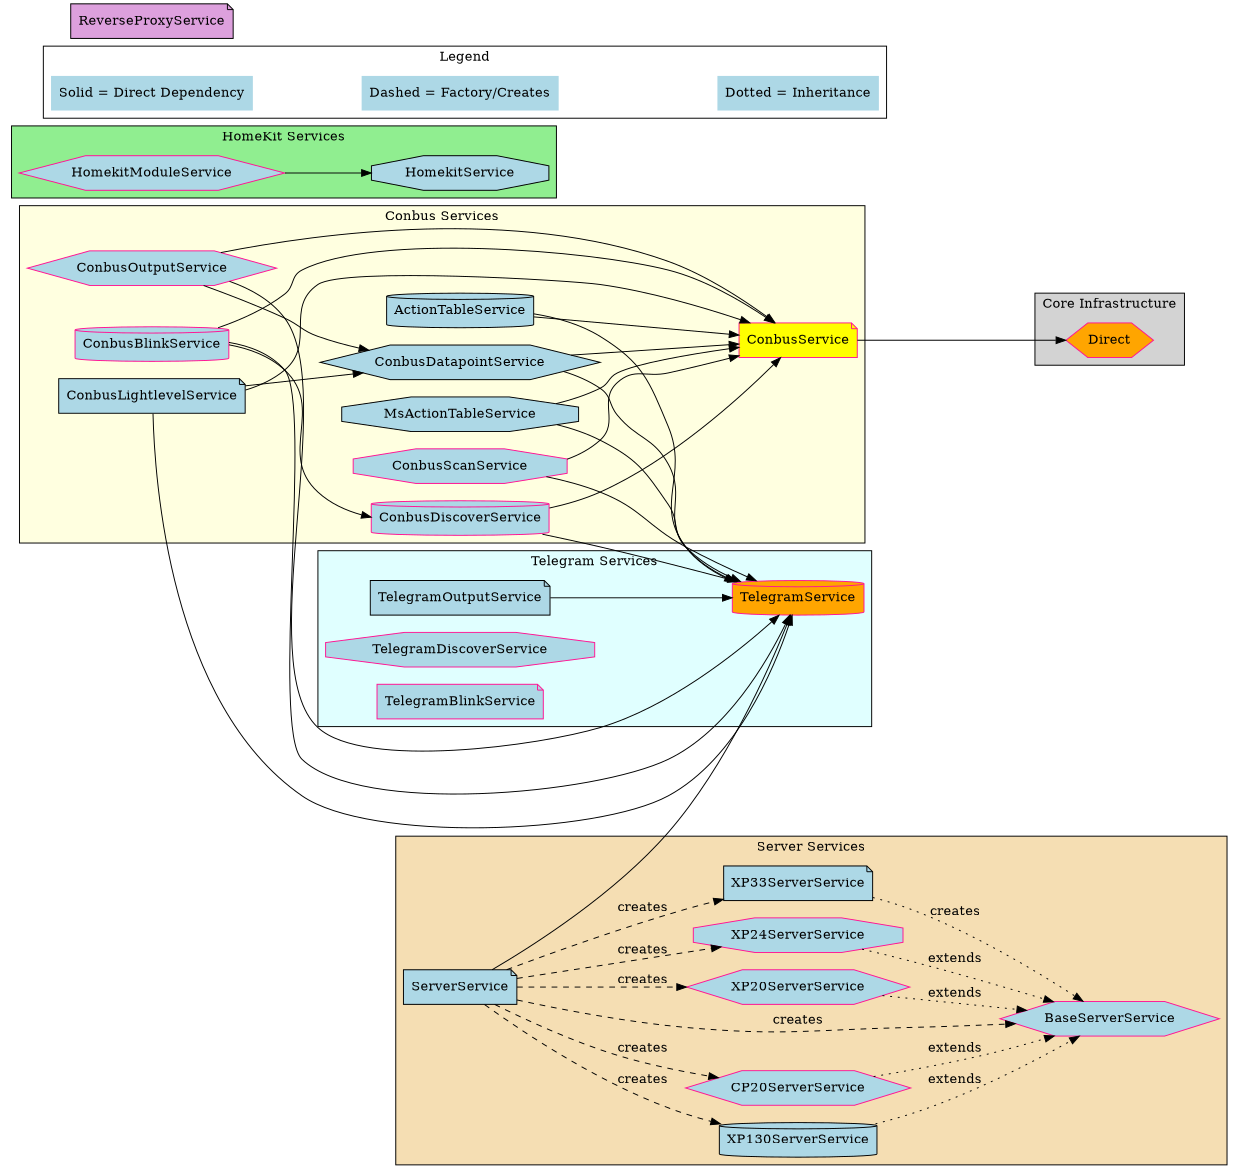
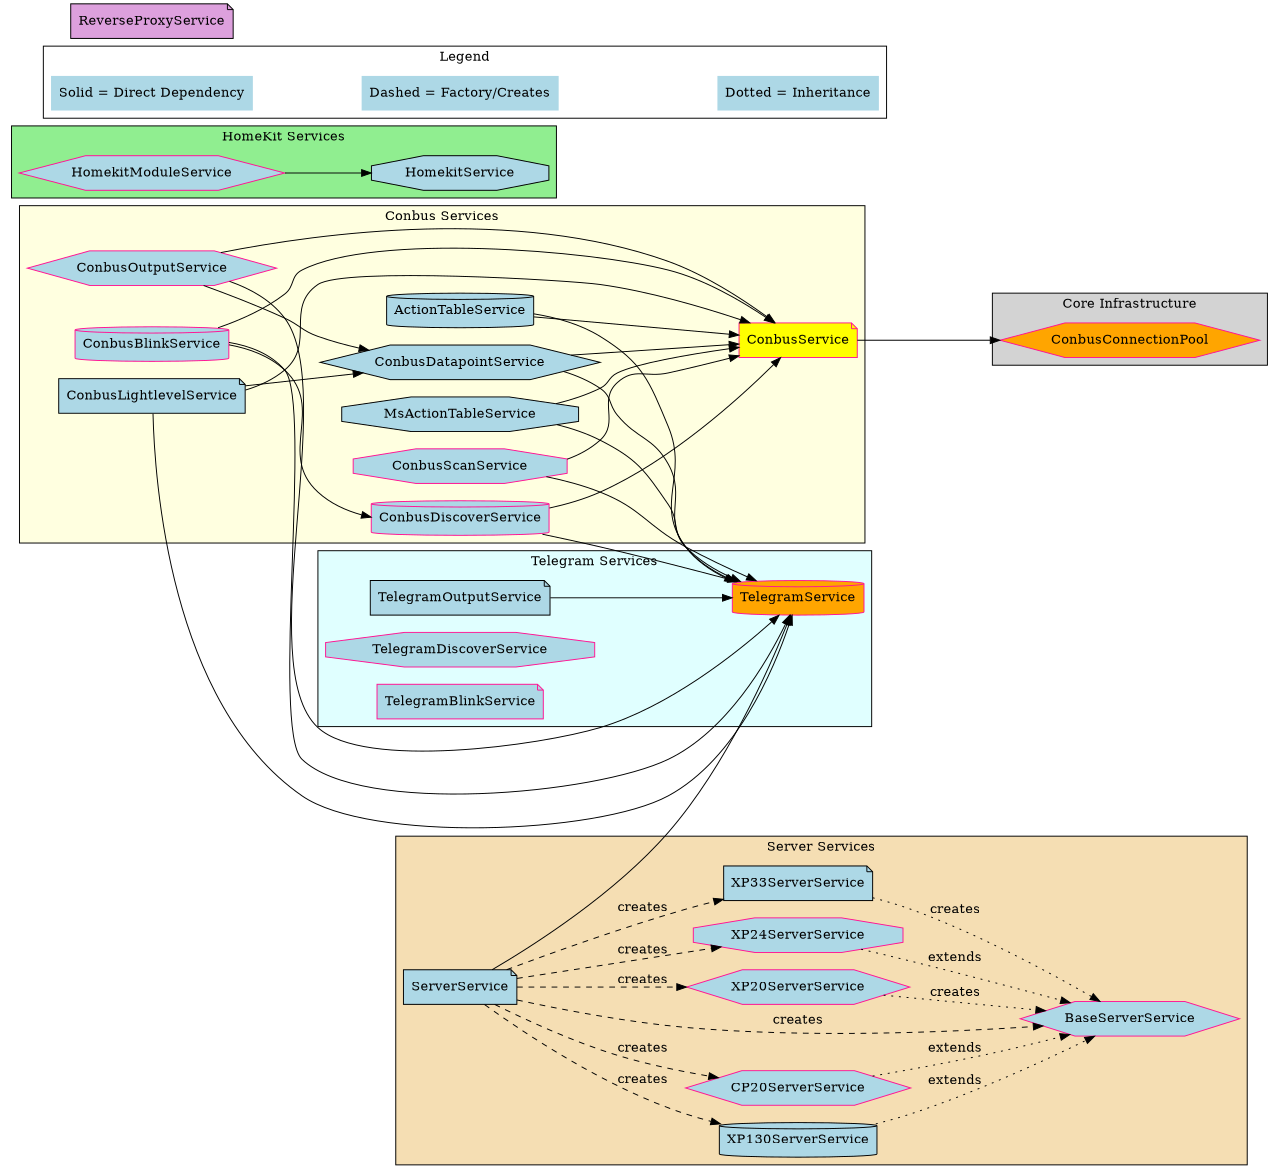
(1110, 340) -> (1130, 340)
(955, 993) -> (955, 992)
